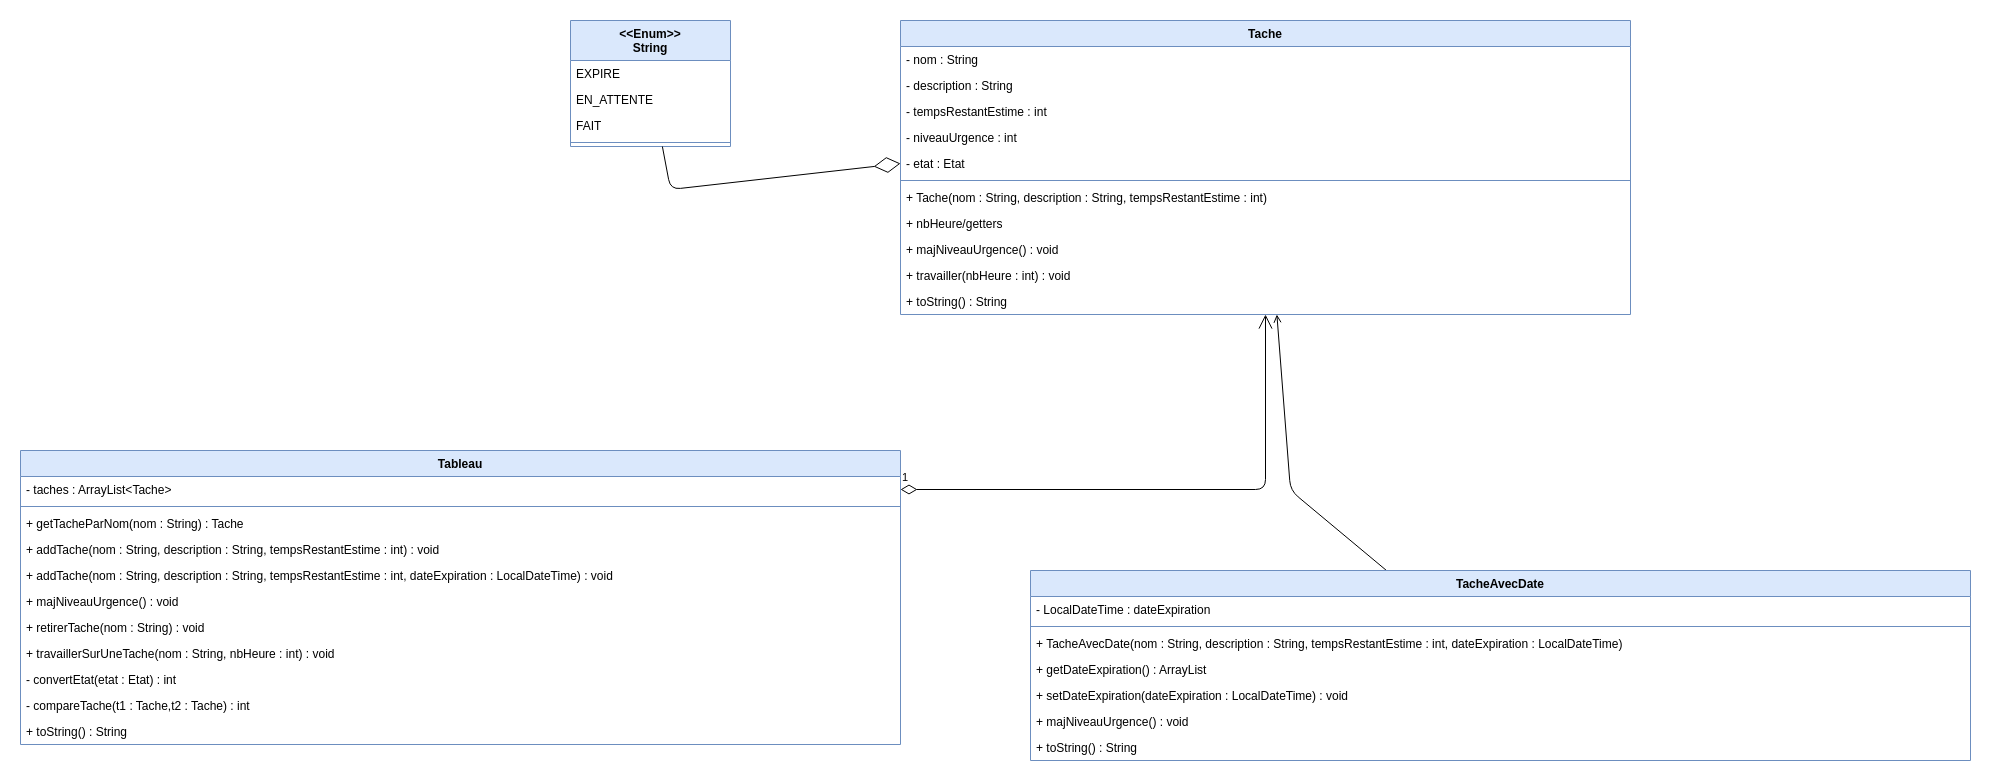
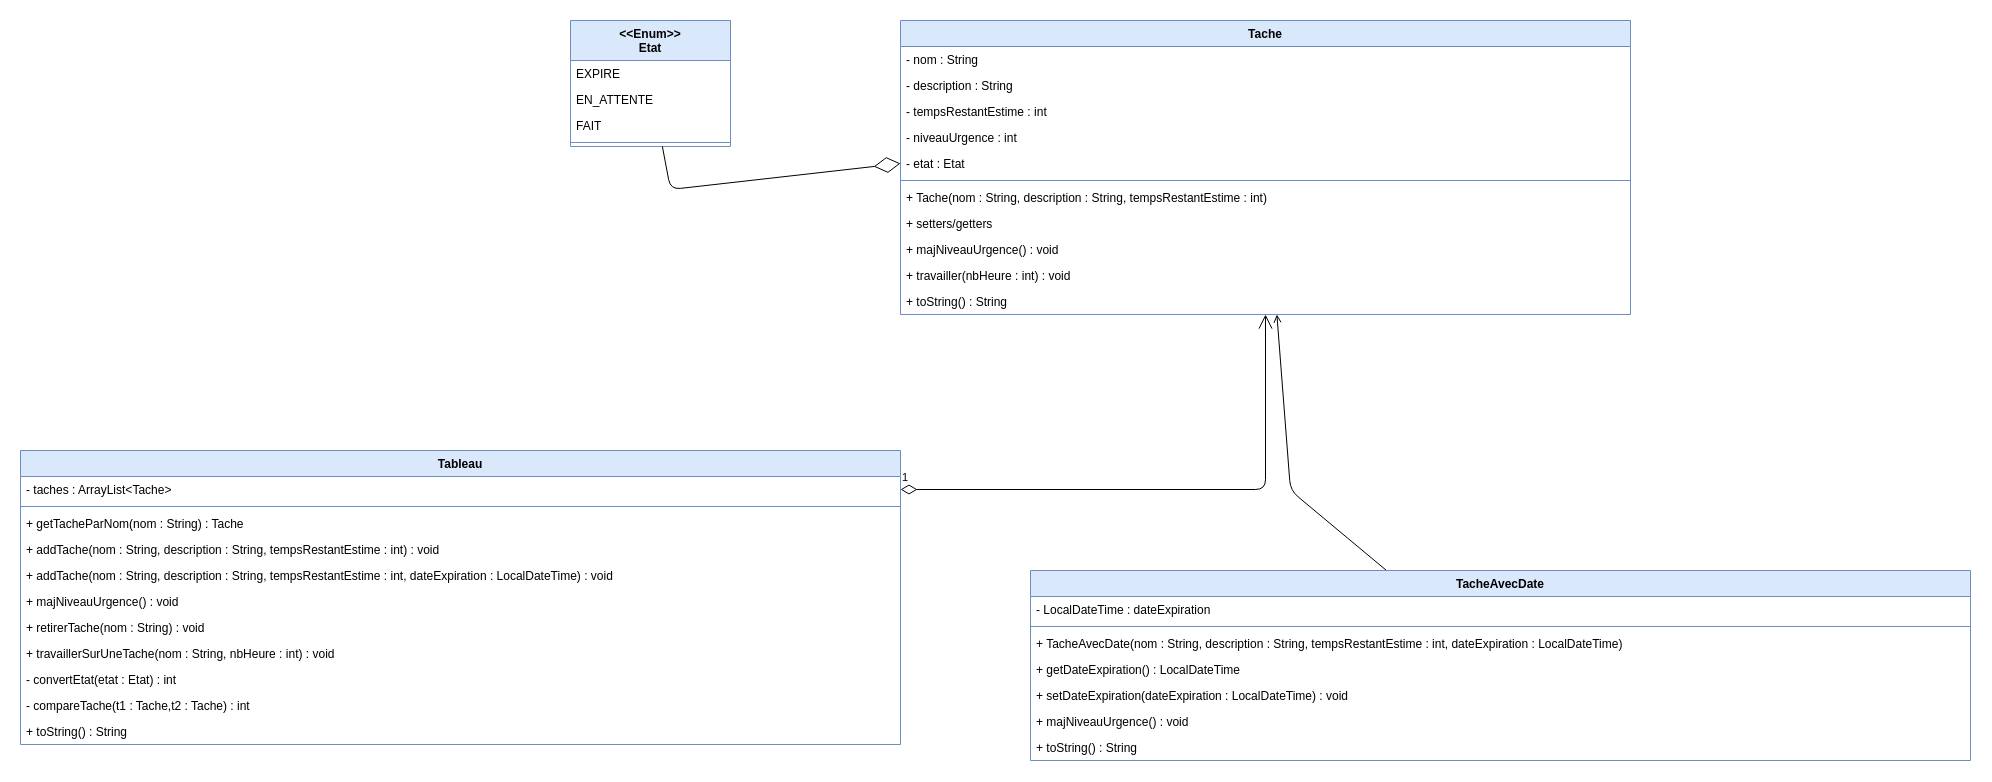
(651, 42) -> (651, 42)
(962, 225) -> (962, 225)
(1136, 671) -> (1148, 671)
